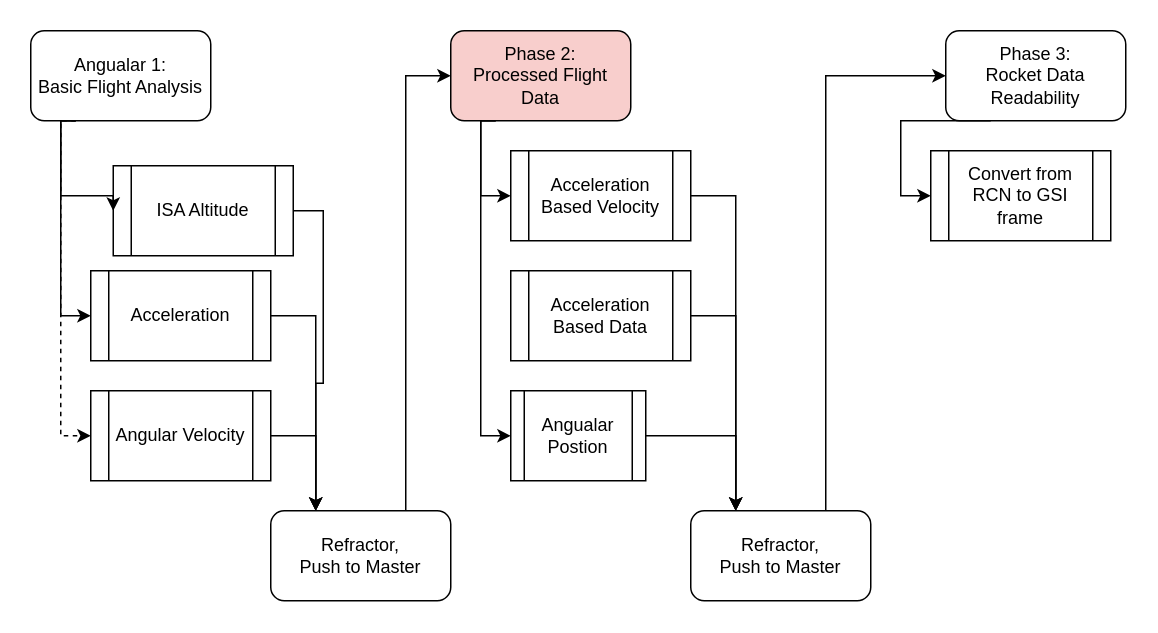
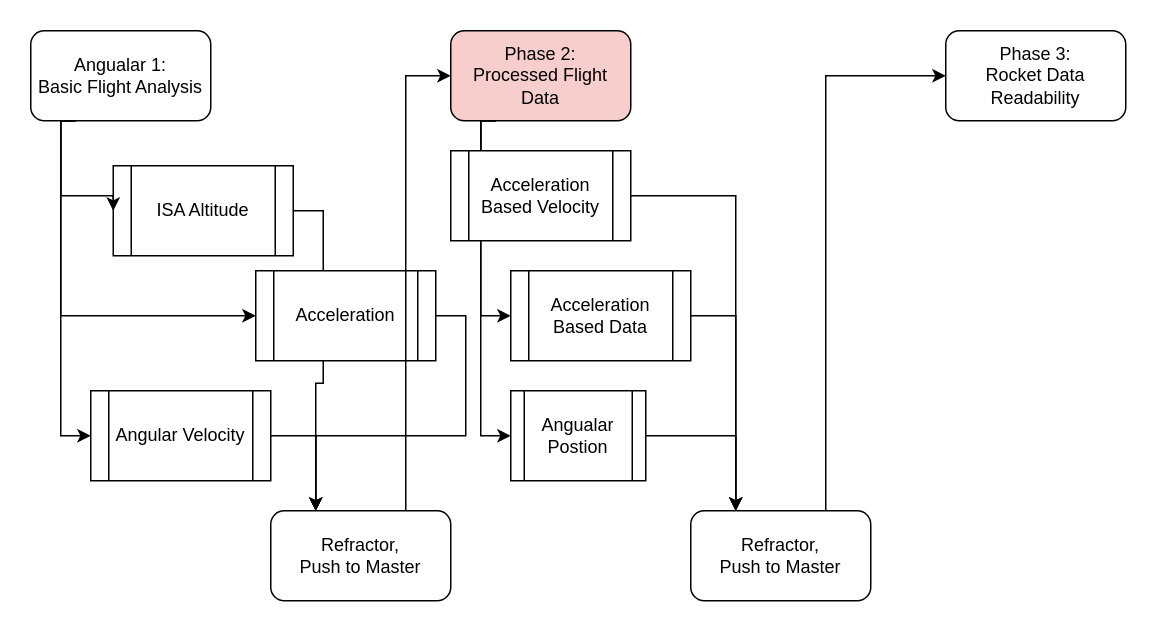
(901, 140) -> none
(601, 196) -> (541, 196)
(1021, 196) -> none
(181, 316) -> (346, 316)
none -> (492, 316)
(61, 387) -> (61, 387)
